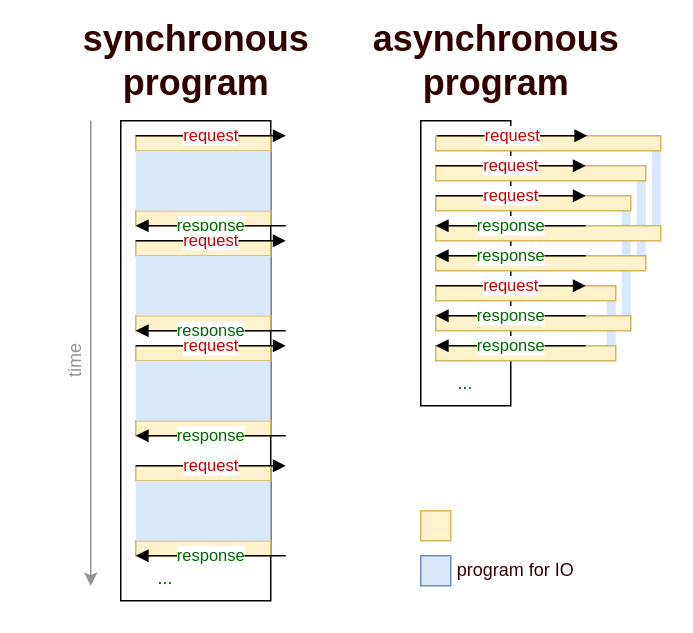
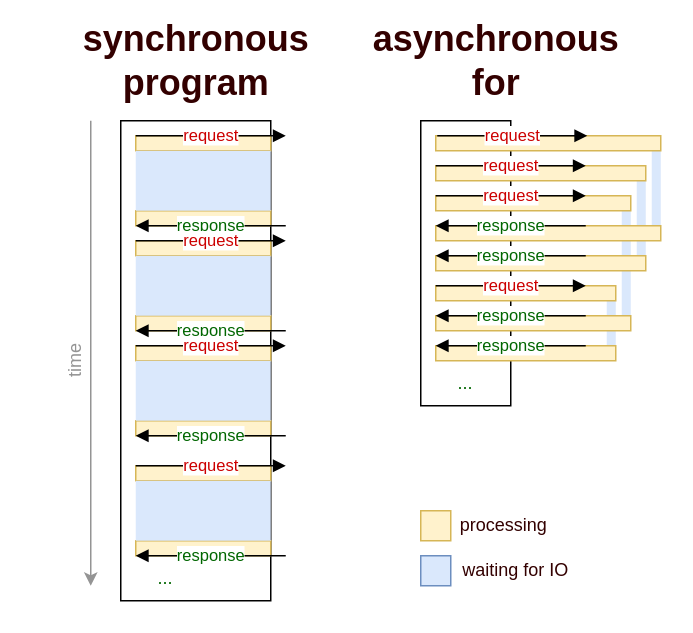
(497, 61) -> (497, 61)
none -> (503, 526)
(516, 571) -> (516, 571)
